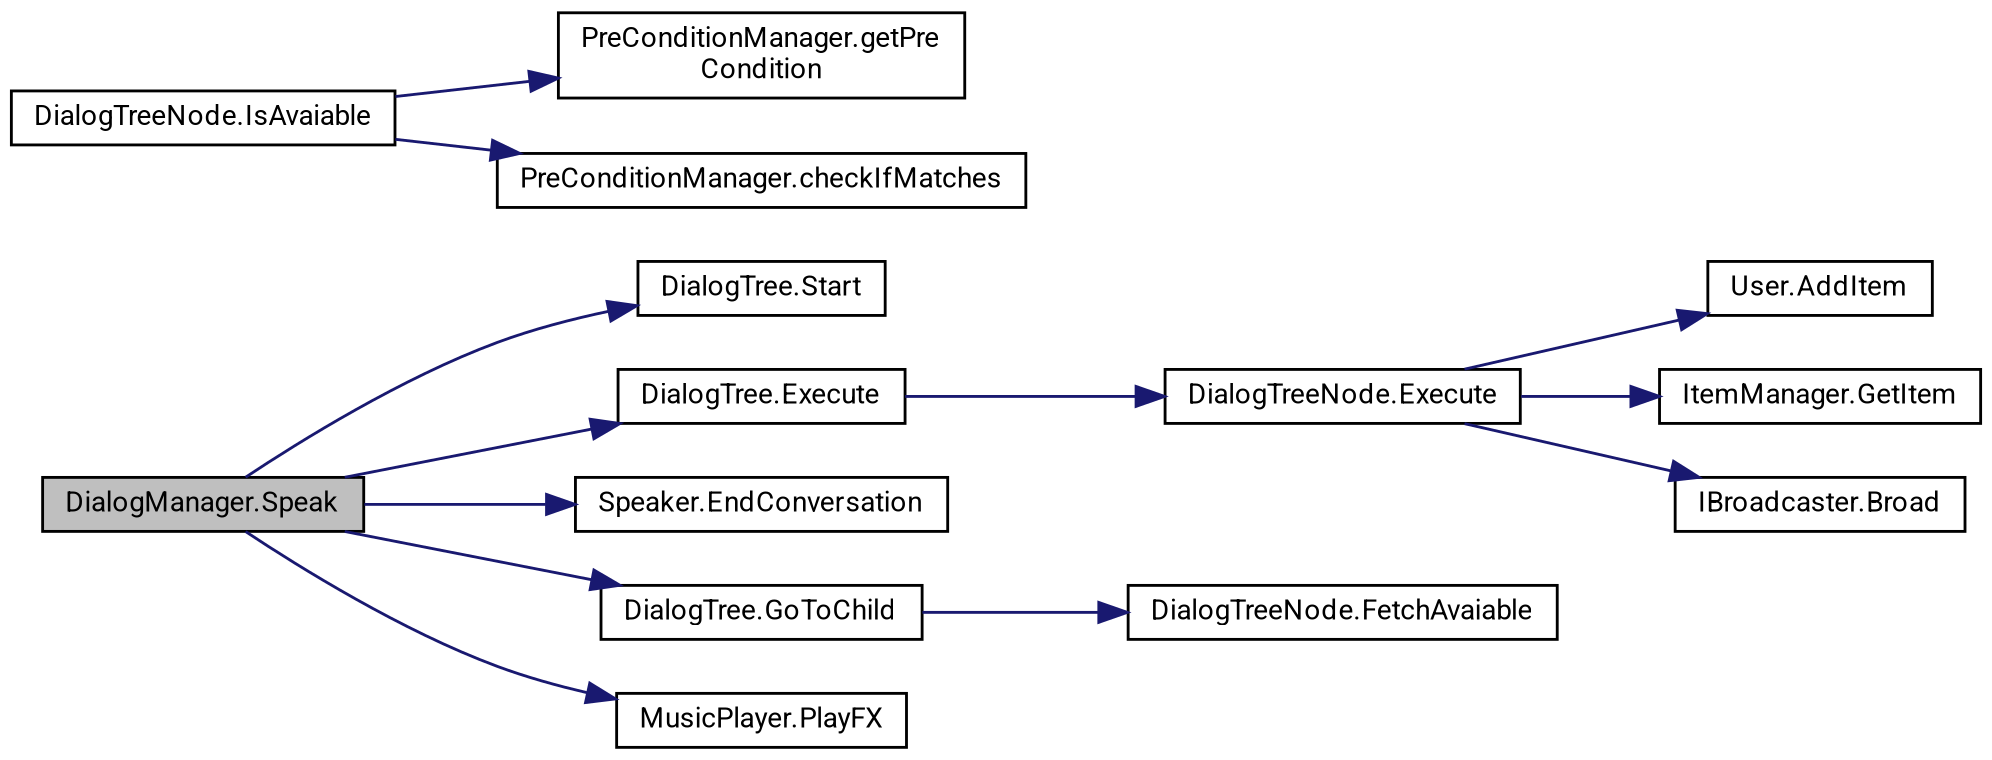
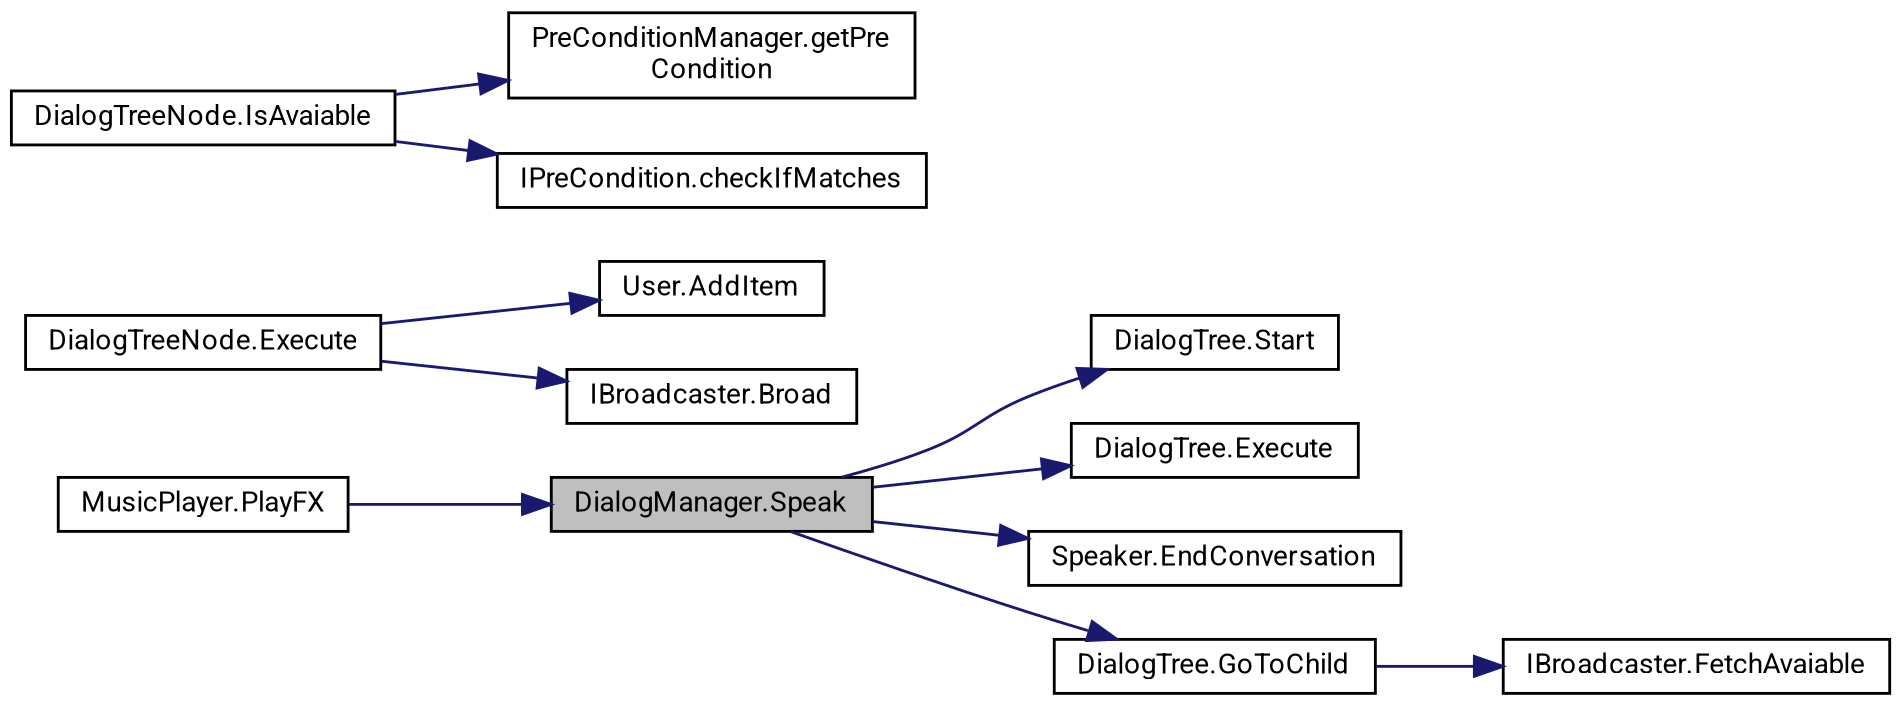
(762, 180) -> (712, 180)
(1020, 396) -> none
(1820, 396) -> none
(1343, 612) -> (1696, 666)
(410, 628) -> (436, 504)
